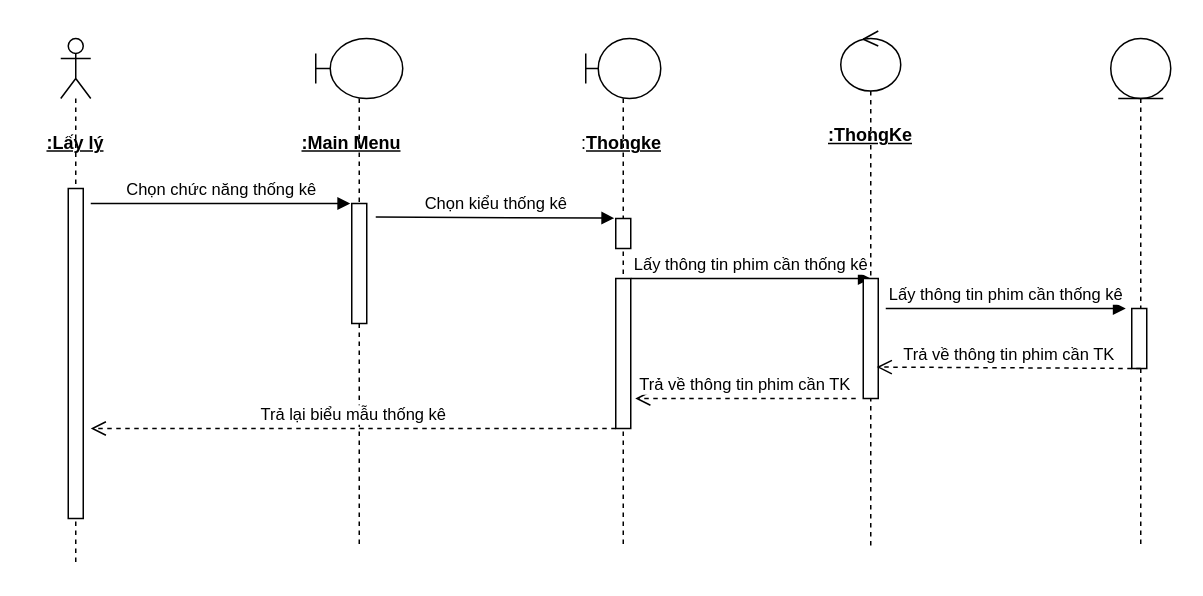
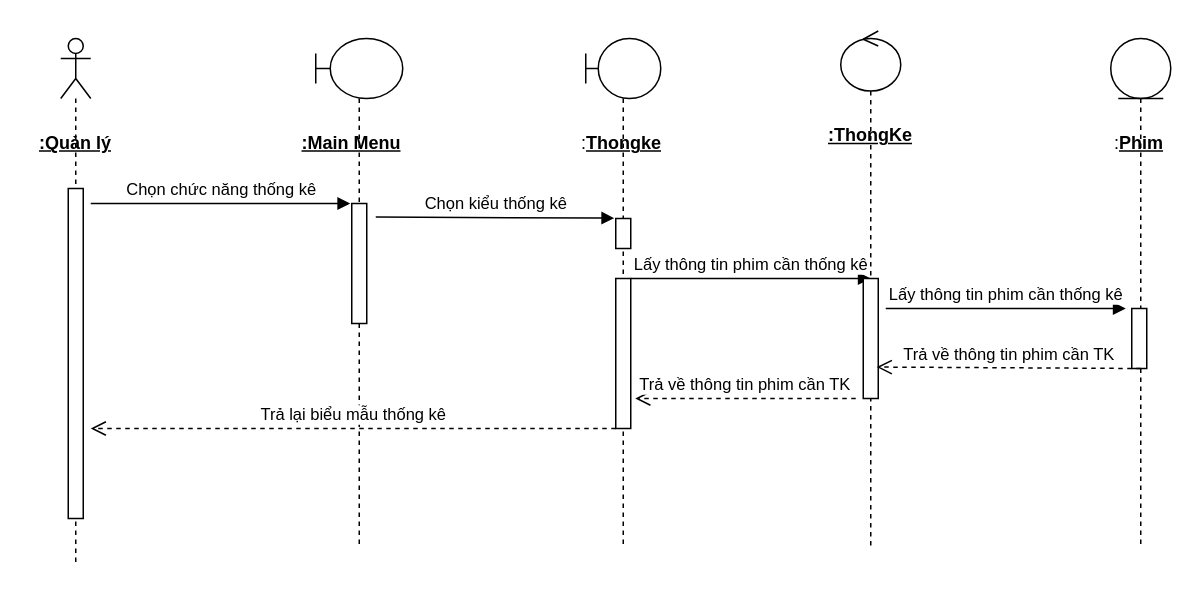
(76, 143) -> (76, 143)
none -> (1139, 143)
